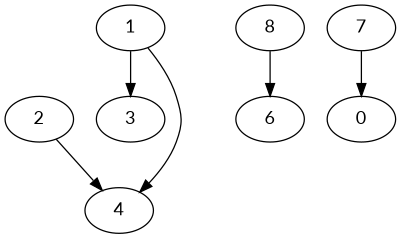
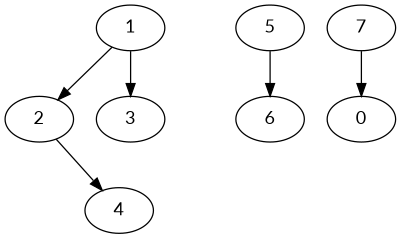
(270, 28) -> (270, 28)
(181, 116) -> (90, 69)
